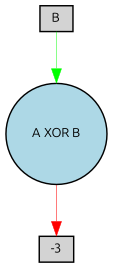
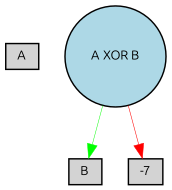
(56, 50) -> (98, 125)
none -> (22, 56)
(56, 249) -> (146, 172)
